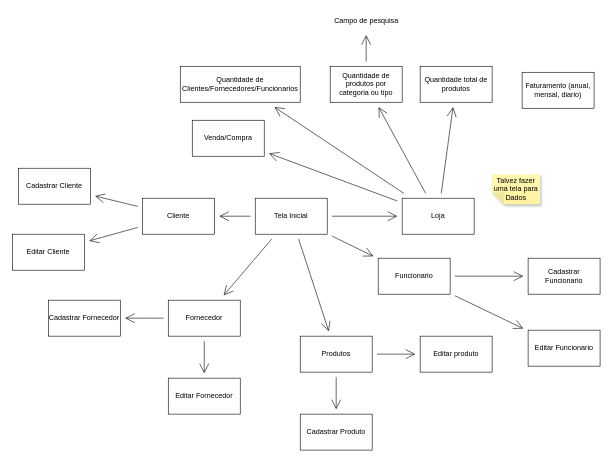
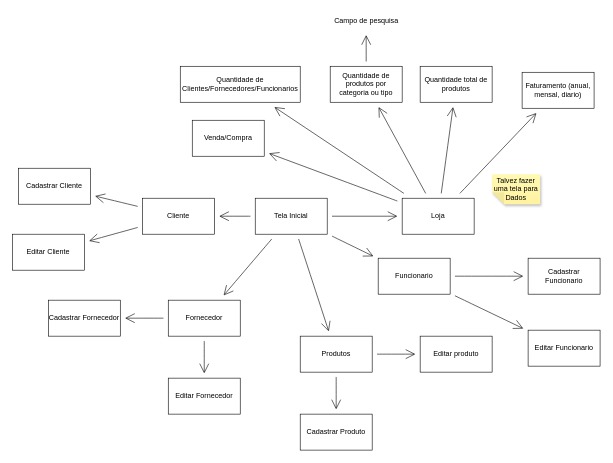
none -> (498, 154)
